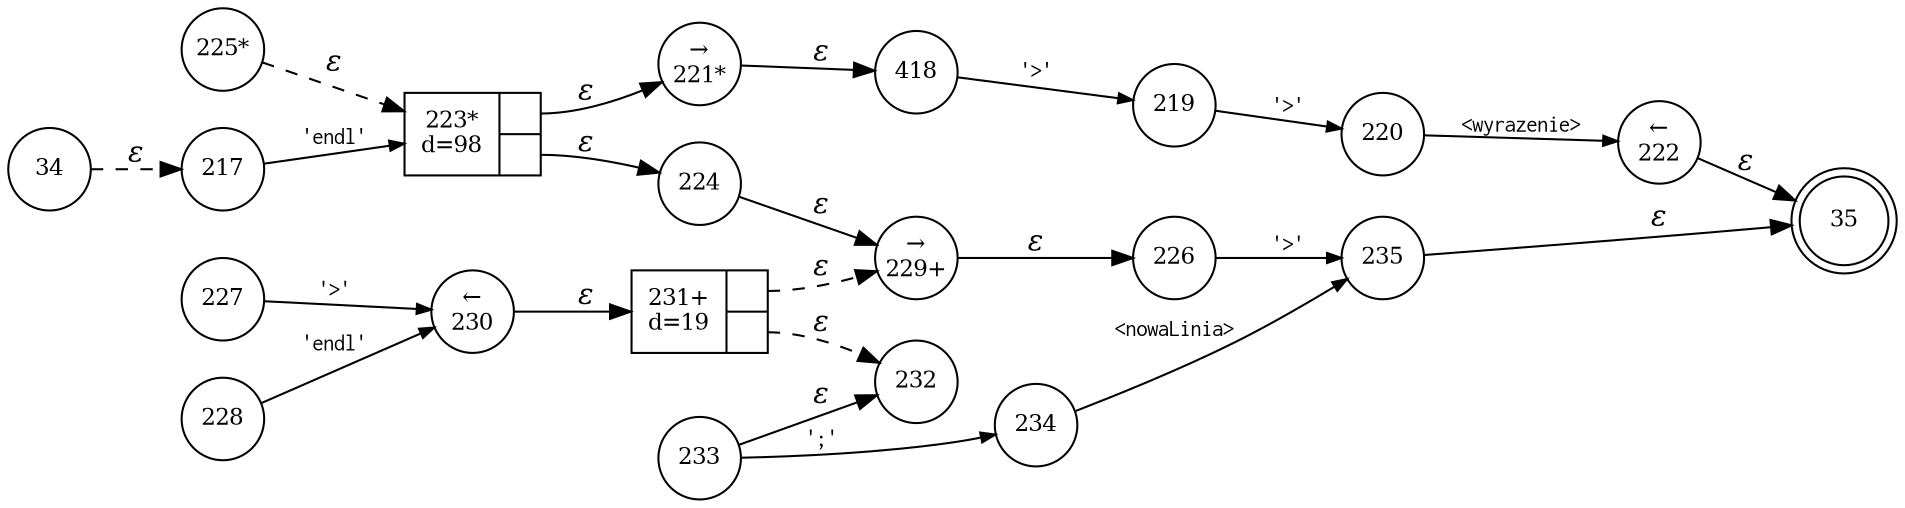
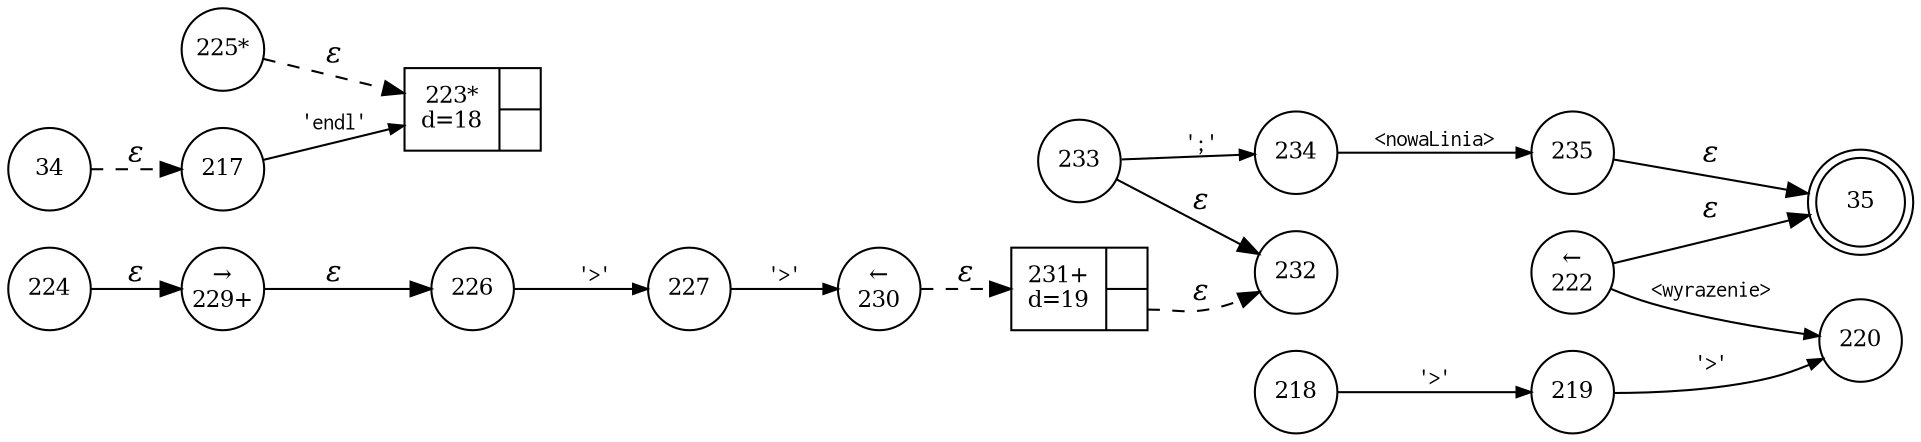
(700, 64) -> none
(916, 72) -> (1296, 392)
(1514, 138) -> (1706, 317)
(452, 146) -> (452, 121)
(590, 159) -> none
(1271, 258) -> (574, 289)
(813, 287) -> none
(562, 312) -> (955, 289)
(223, 419) -> none
